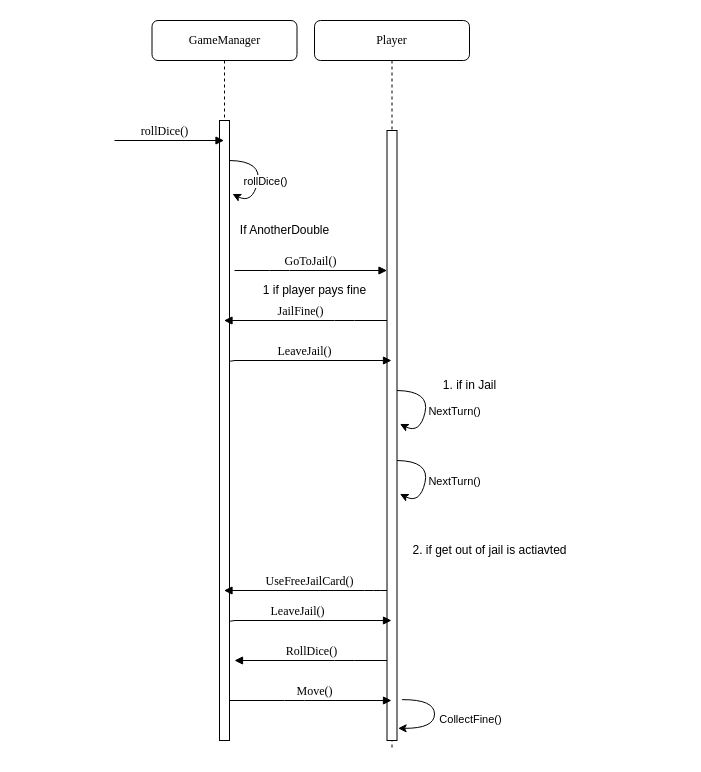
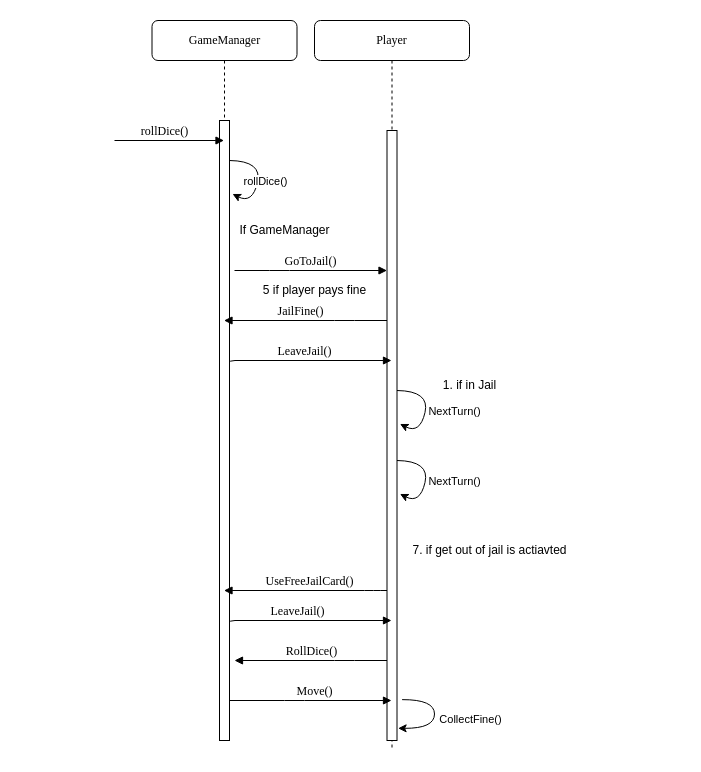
(285, 231) -> (285, 231)
(315, 291) -> (315, 291)
(490, 551) -> (490, 551)
